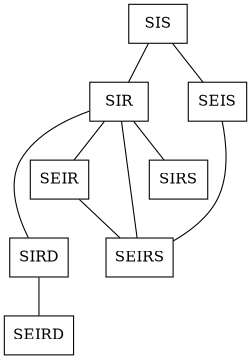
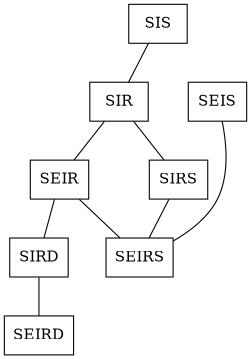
(188, 63) -> none
(22, 158) -> (49, 219)
(129, 180) -> (159, 219)
